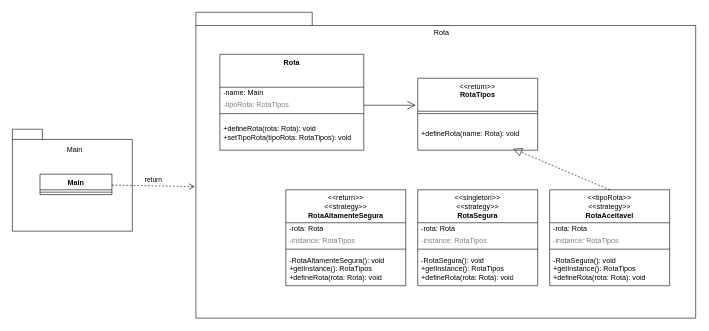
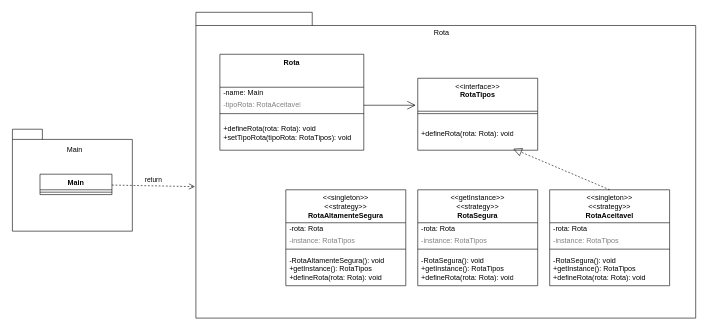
(478, 91) -> (478, 91)
(260, 105) -> (267, 105)
(474, 134) -> (474, 134)
(346, 207) -> (346, 207)
(478, 207) -> (478, 207)
(610, 207) -> (610, 207)
